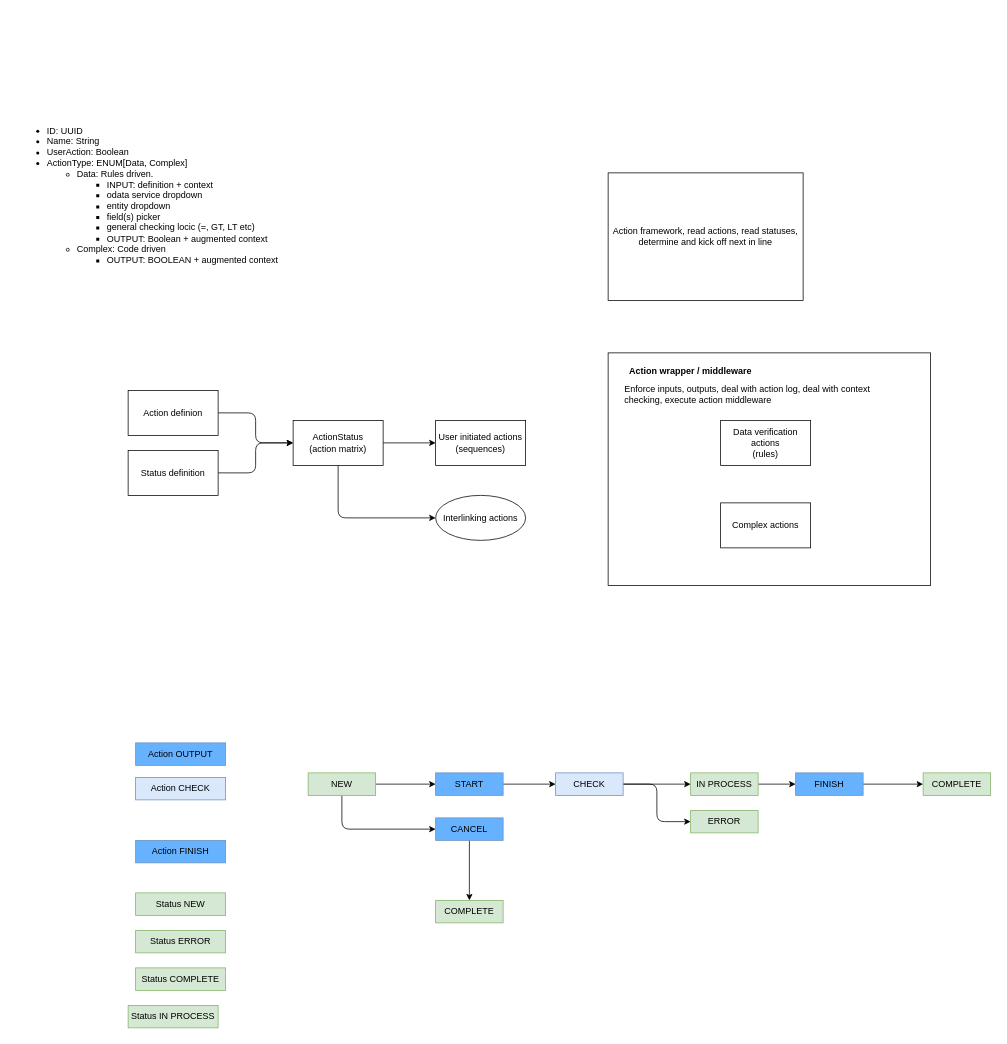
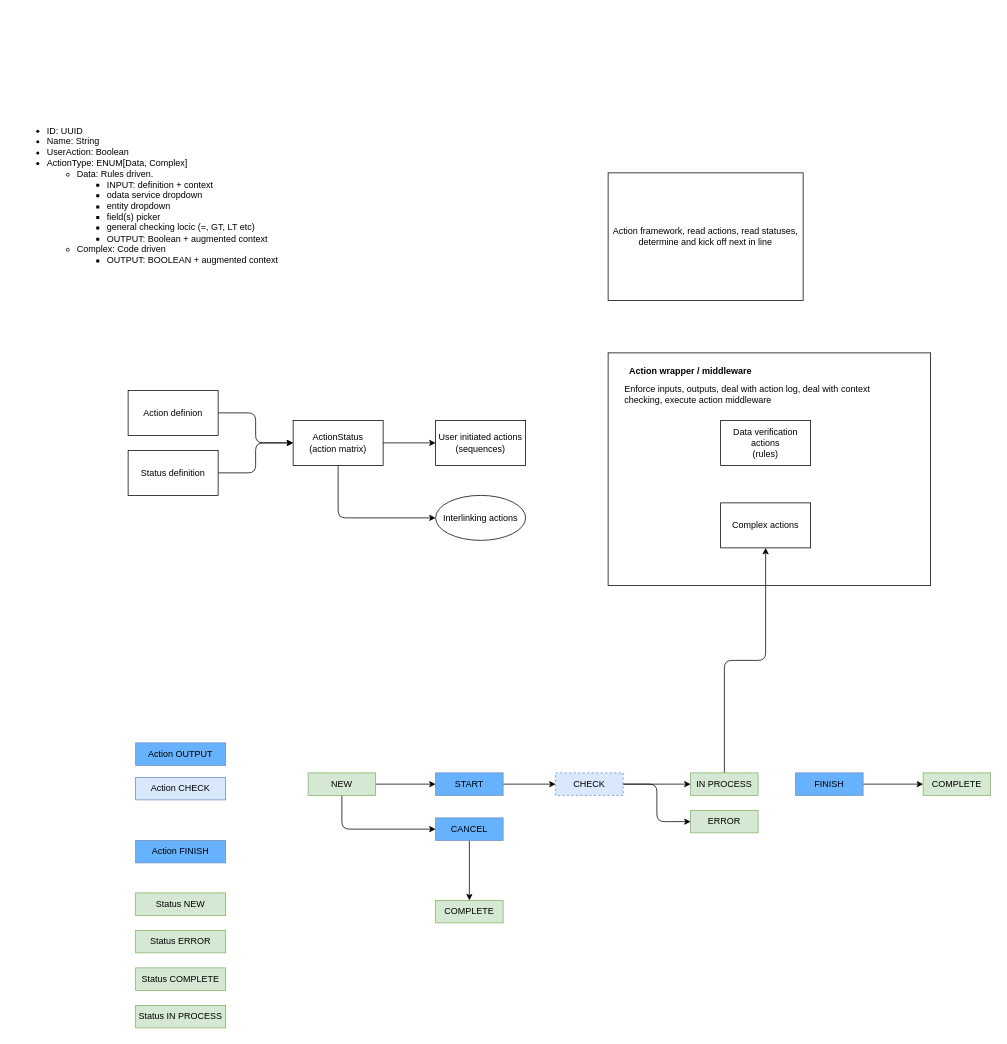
(589, 784) -> (589, 784)
(789, 784) -> (742, 660)
(173, 1017) -> (180, 1017)
